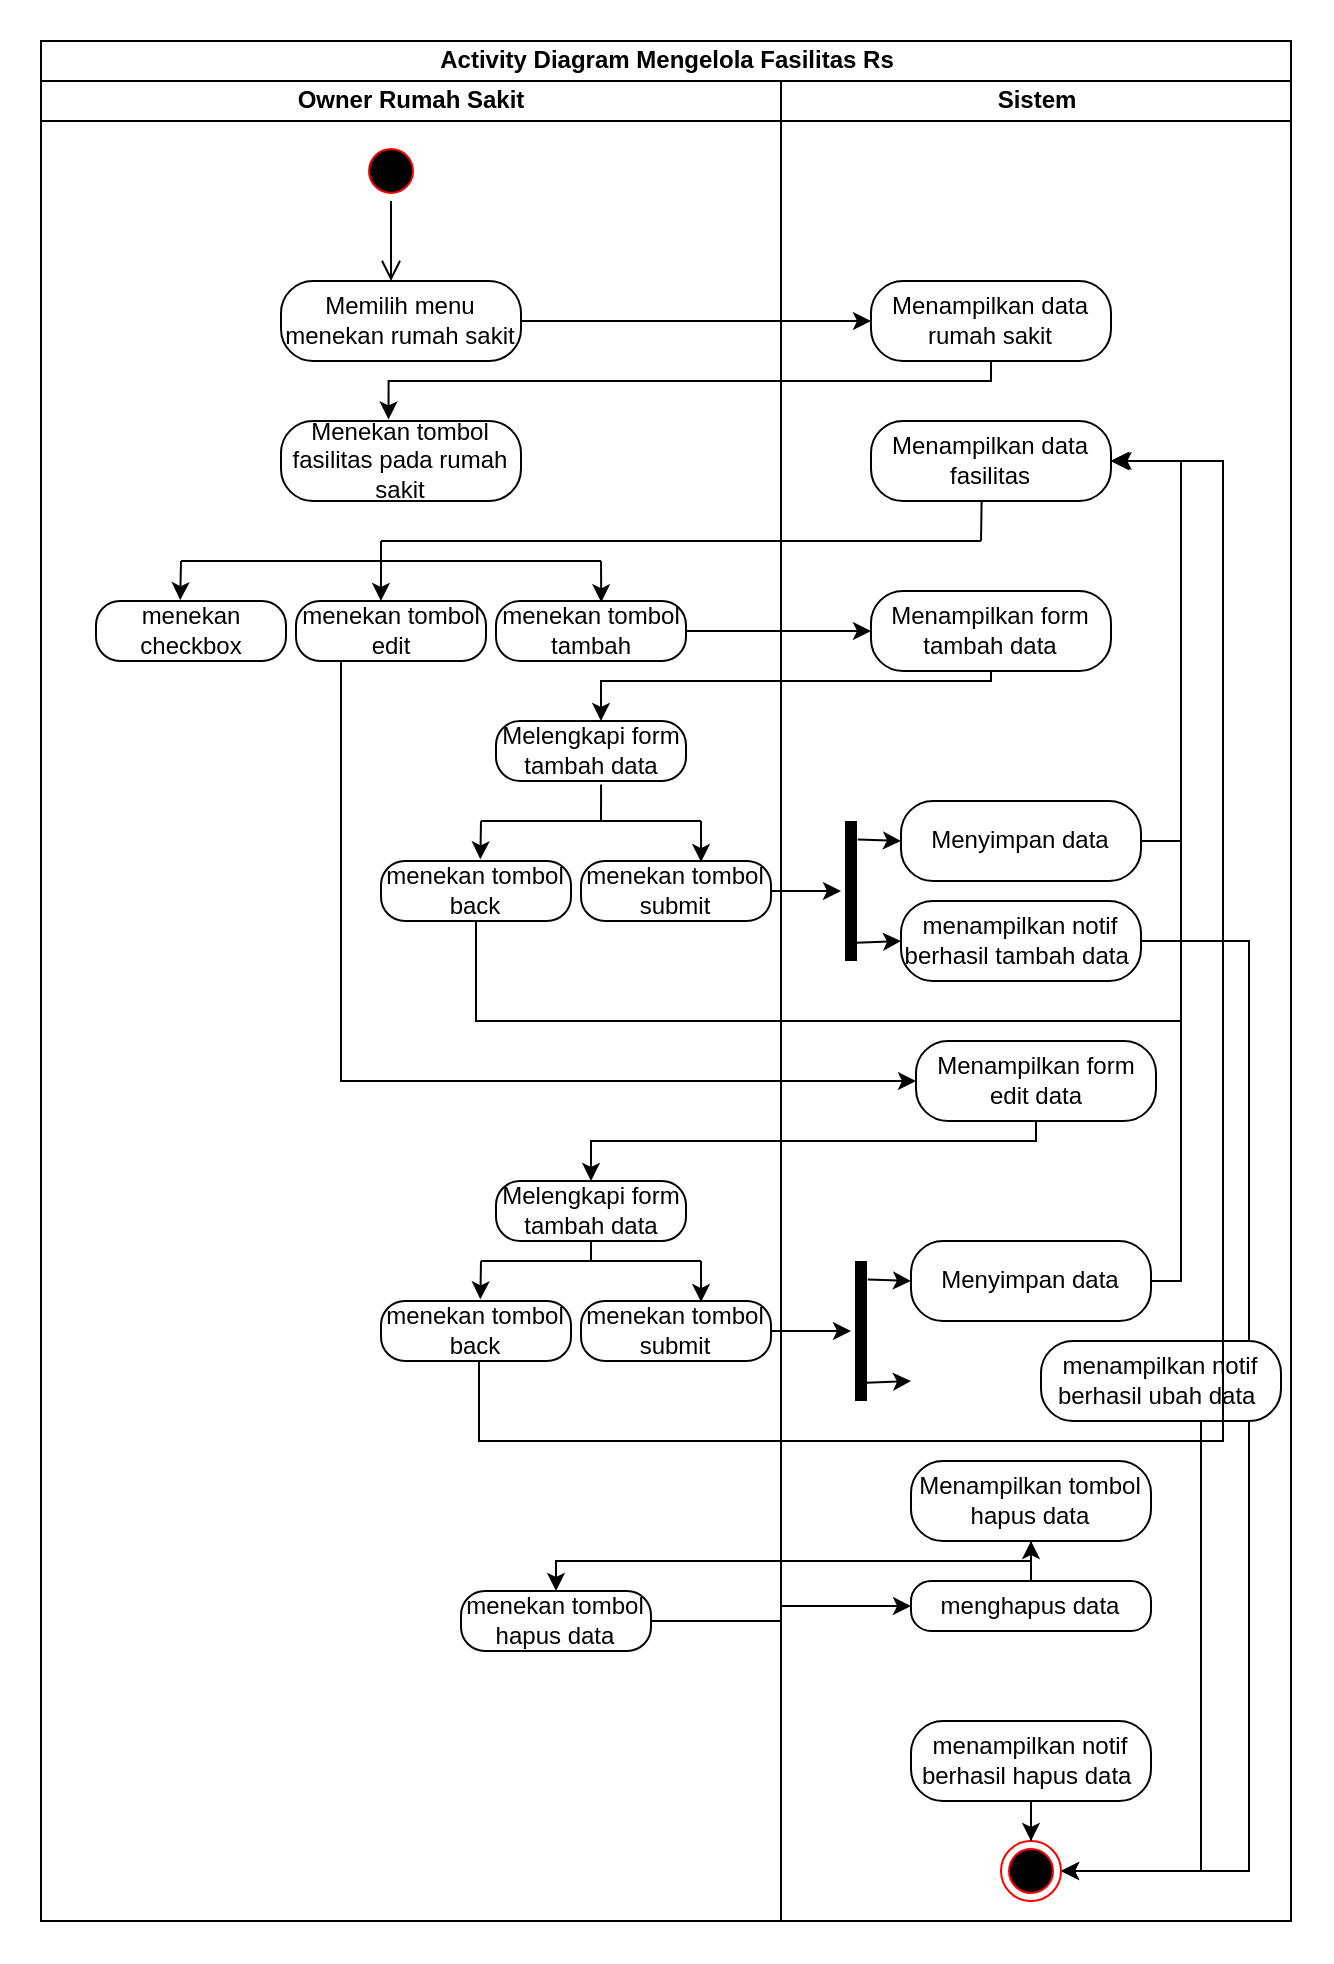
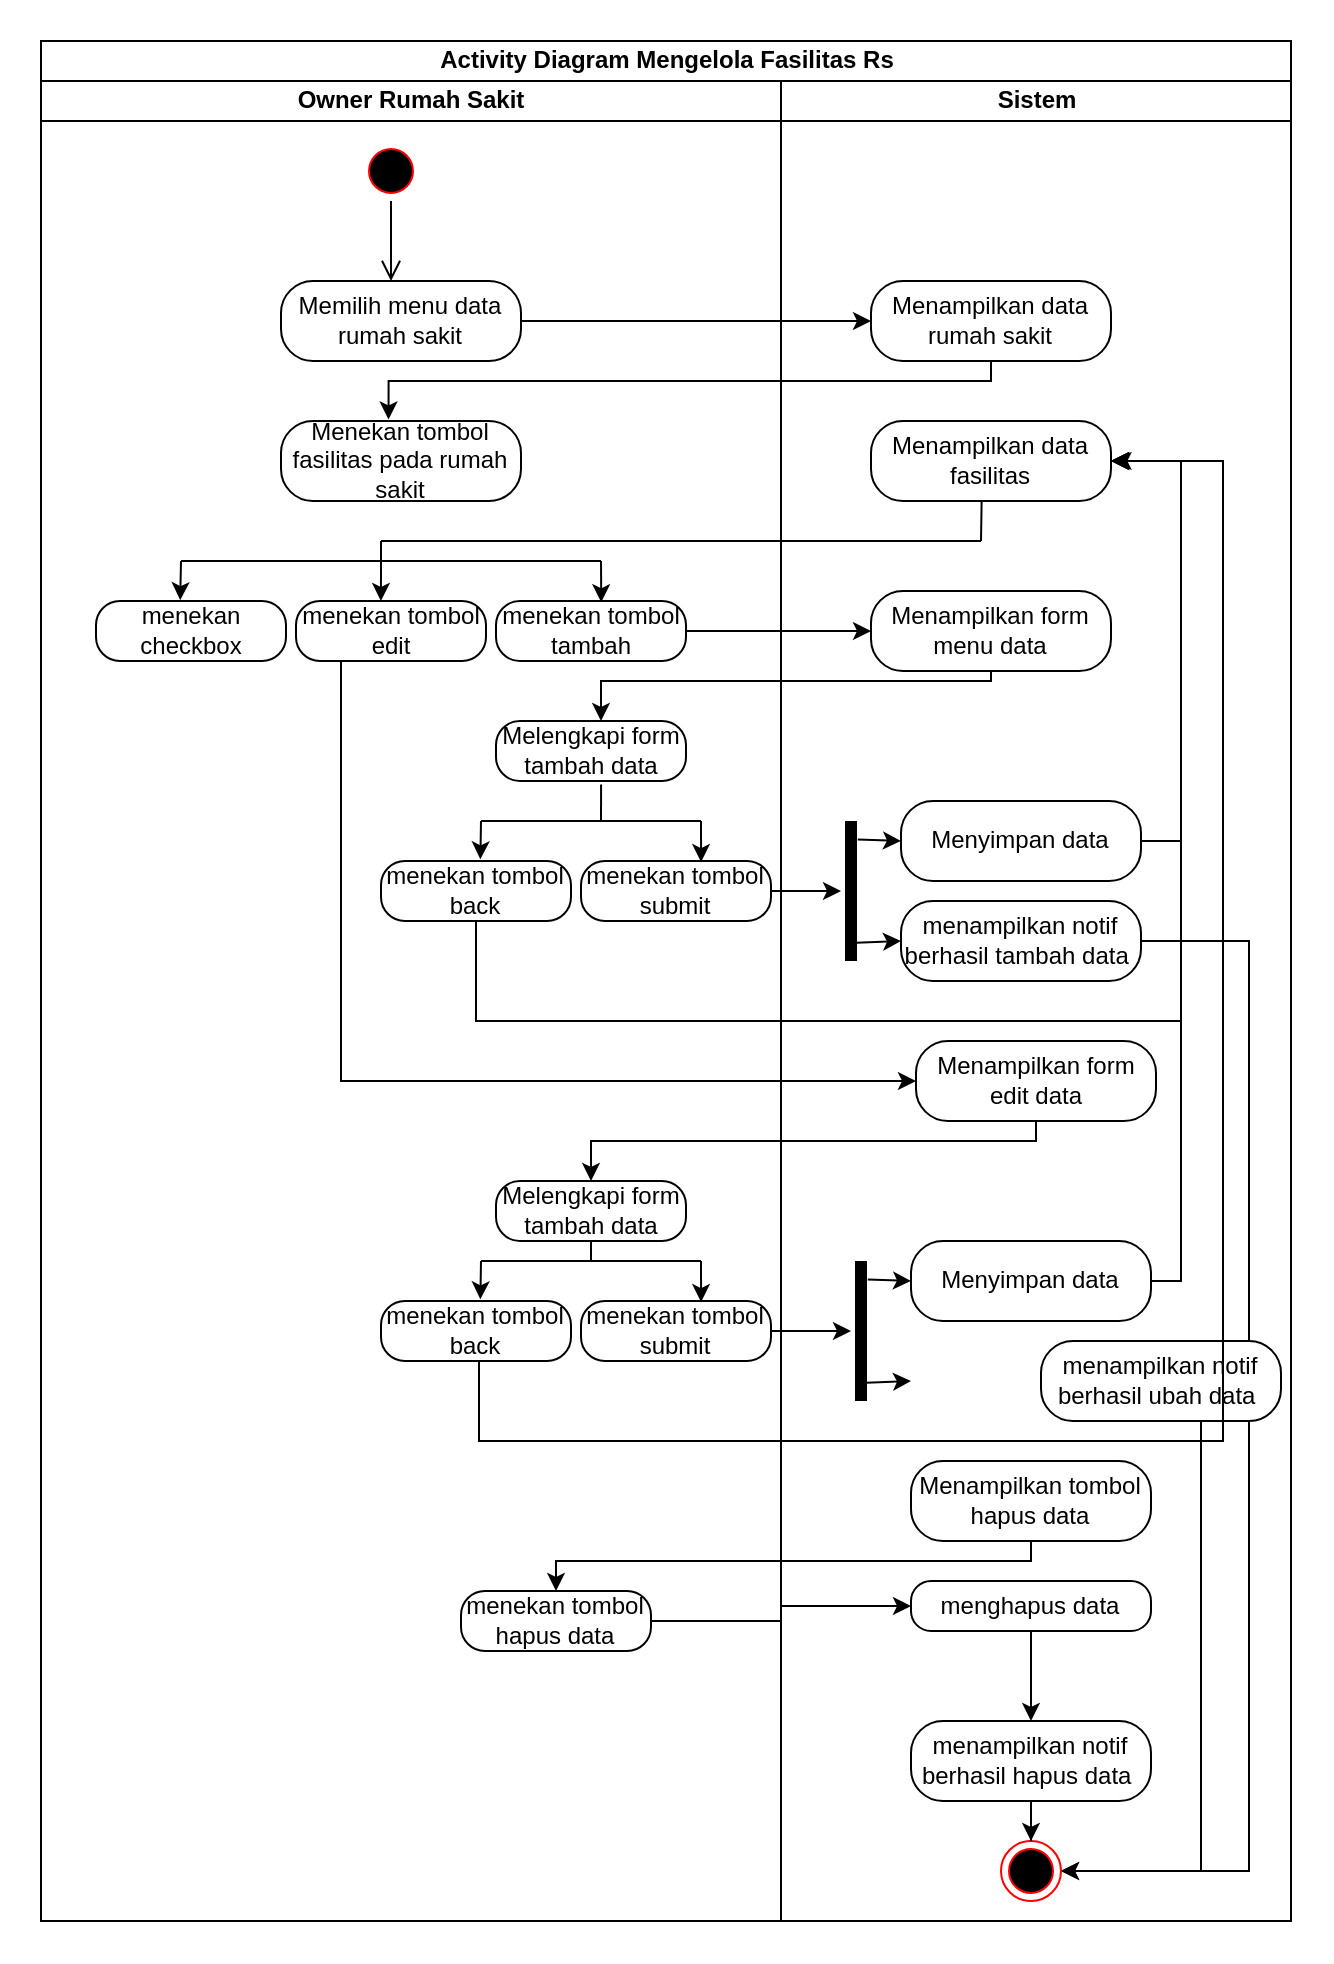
(401, 321) -> (401, 321)
(991, 631) -> (991, 631)
(1031, 1581) -> (1031, 1669)
